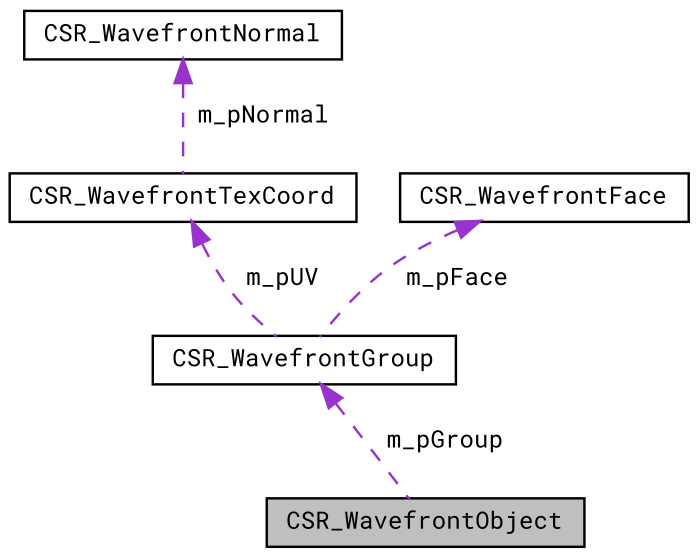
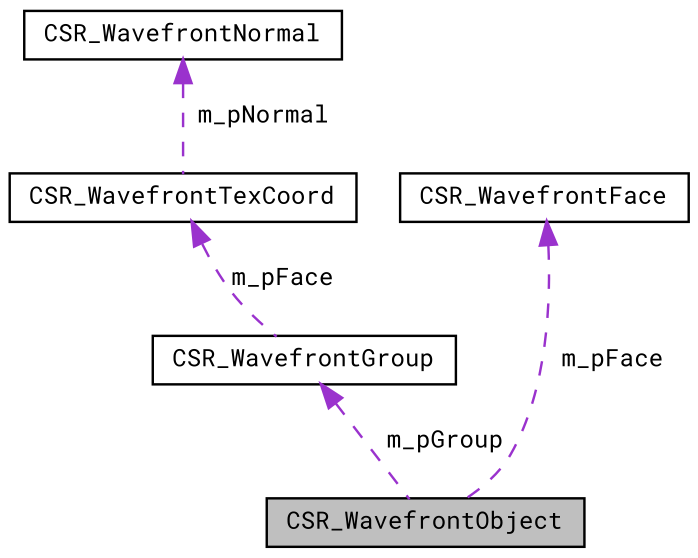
(381, 274) -> (537, 384)
(276, 279) -> (276, 279)
